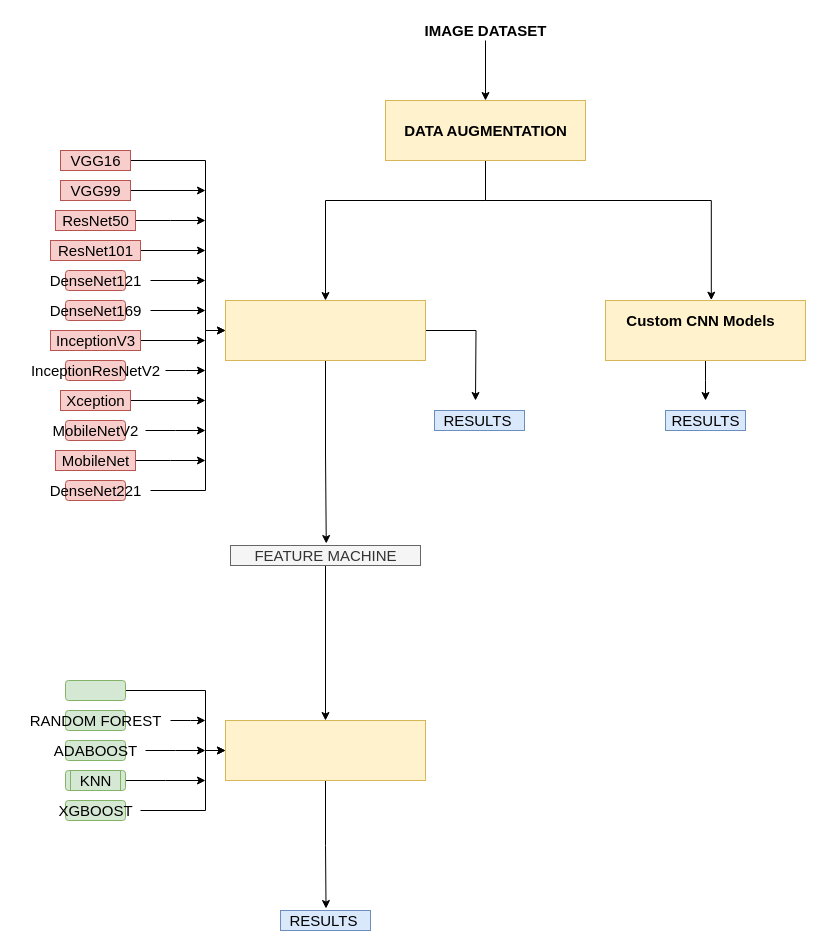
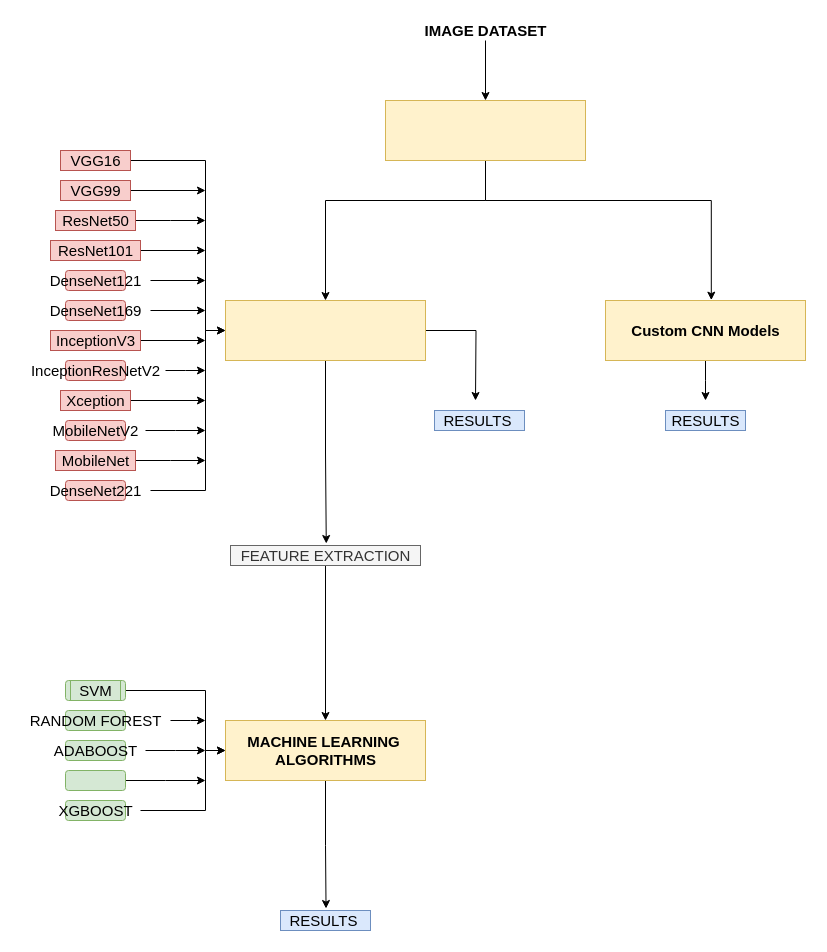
(486, 131) -> none
(701, 321) -> (706, 331)
(326, 556) -> (326, 556)
none -> (96, 691)
none -> (326, 751)
(96, 781) -> none
